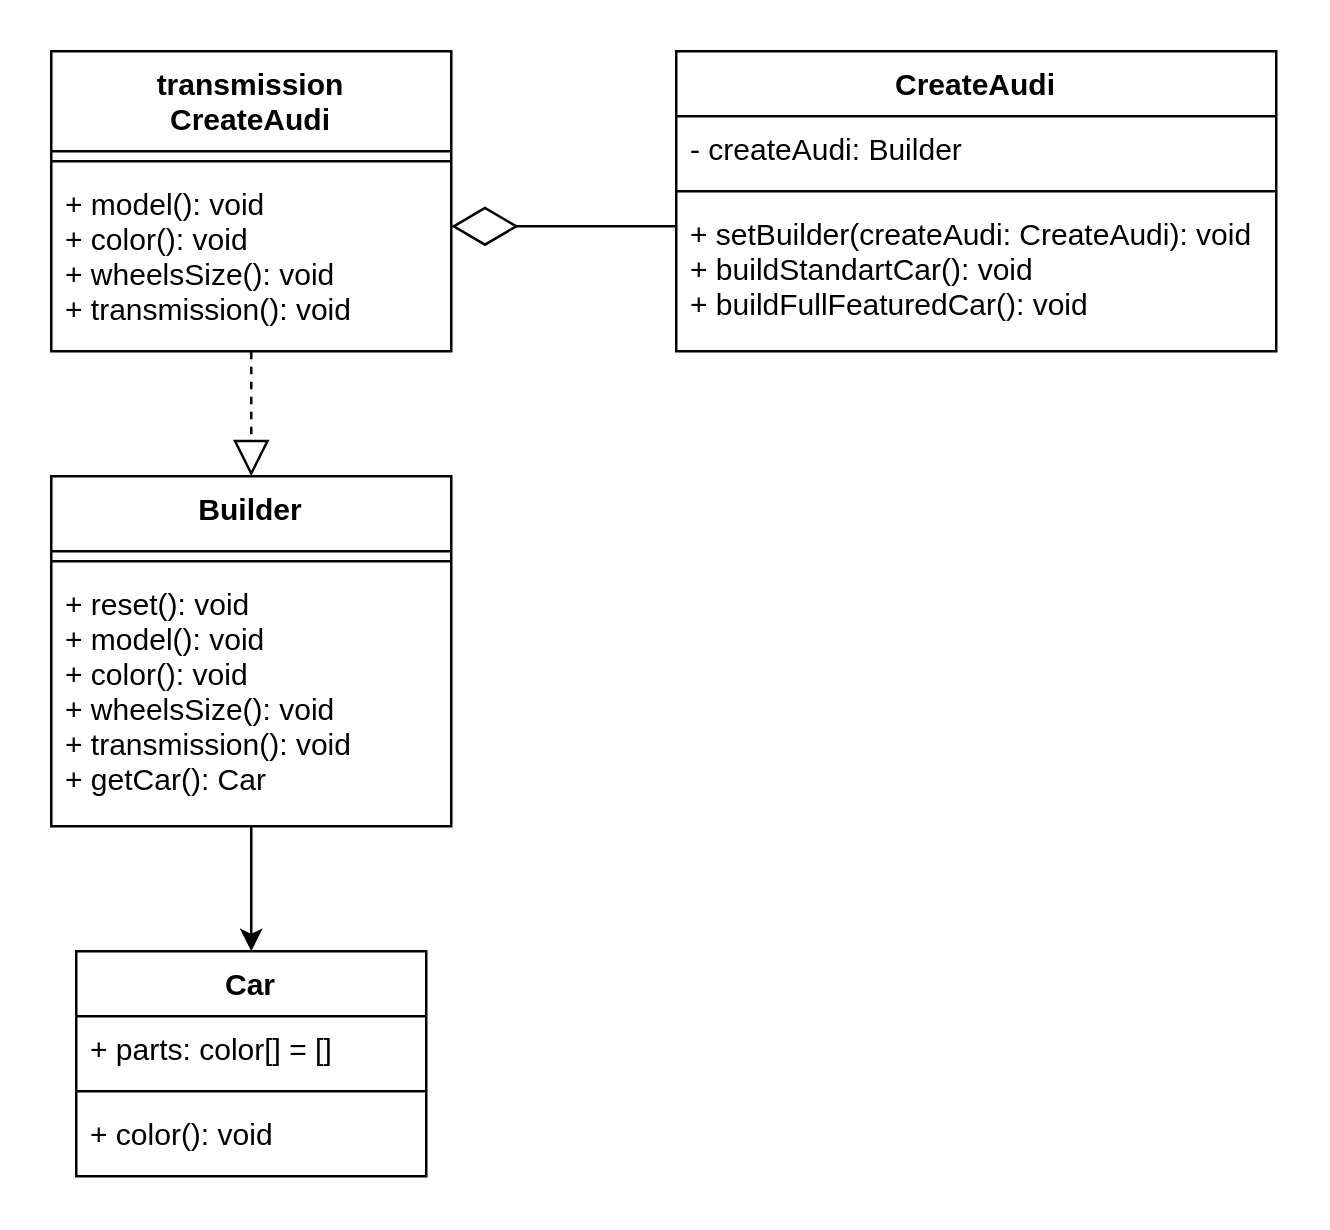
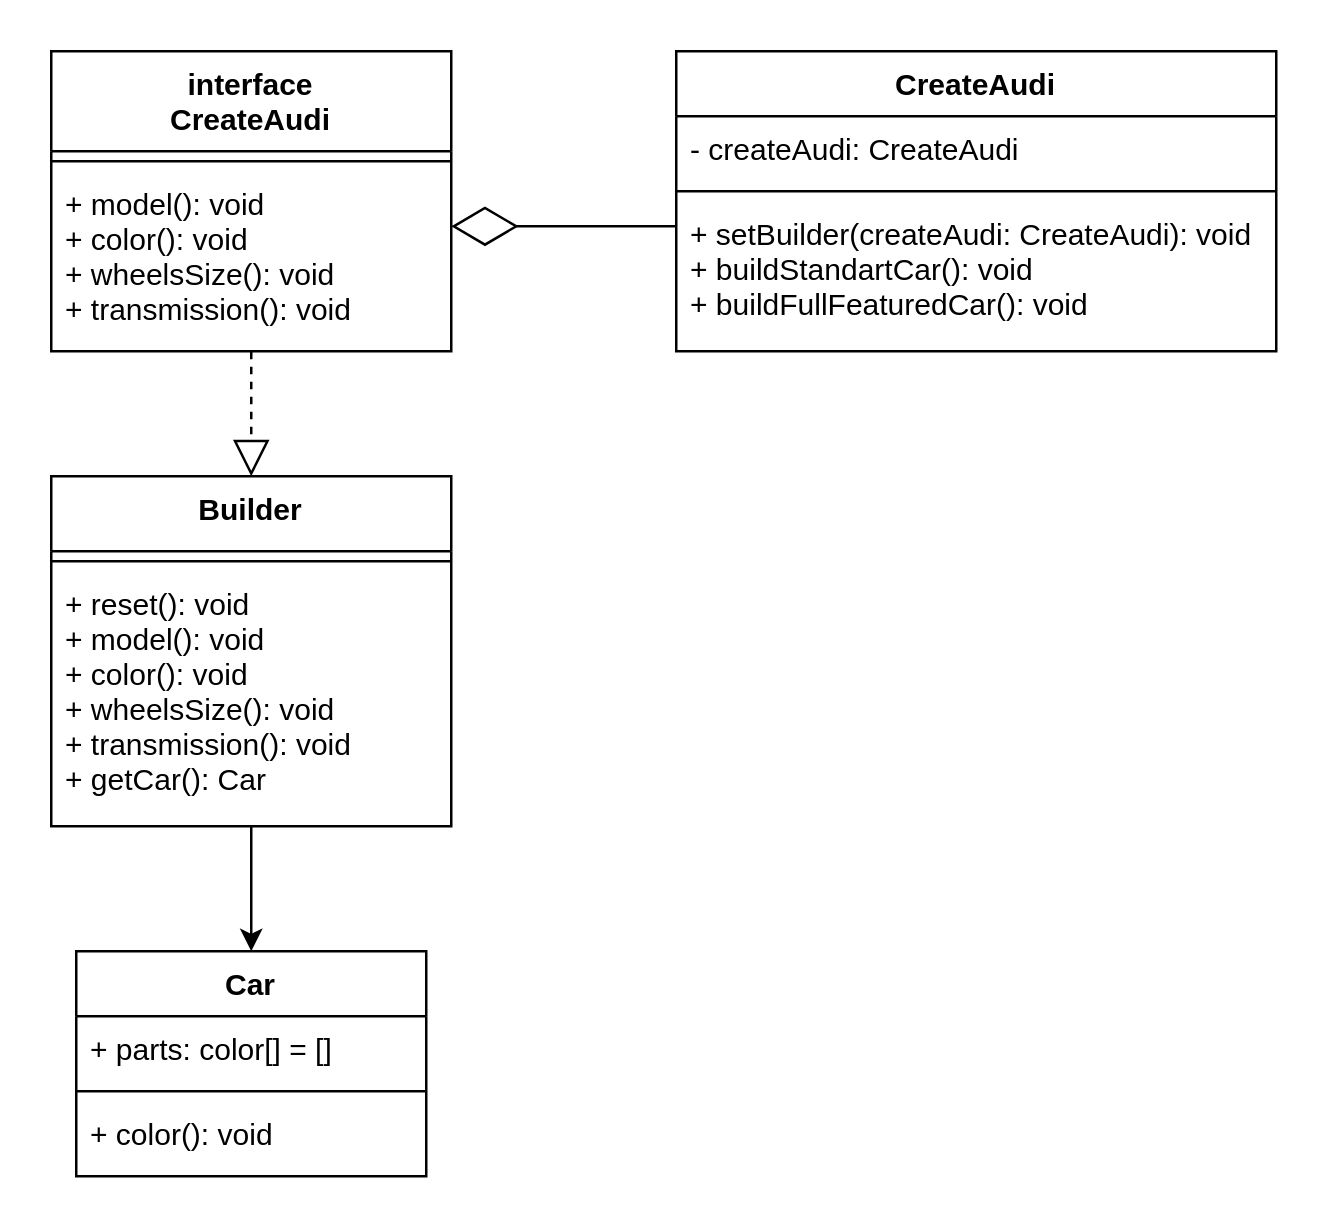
(250, 85) -> (250, 85)
(847, 150) -> (876, 150)
